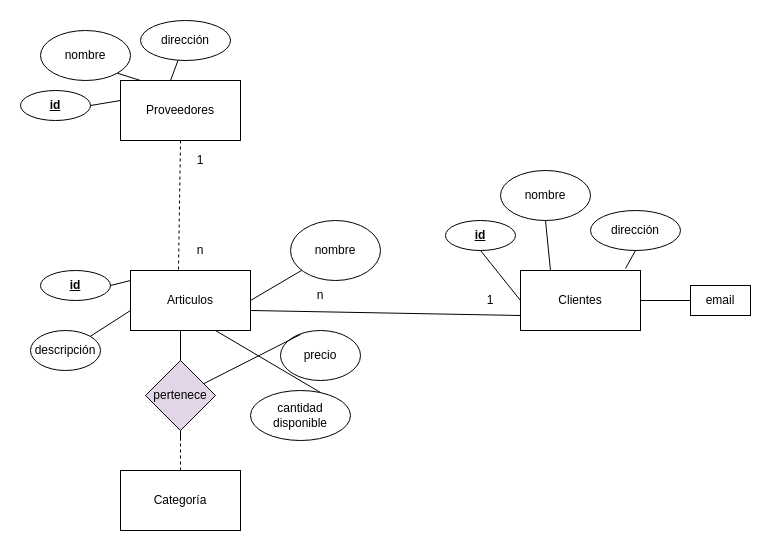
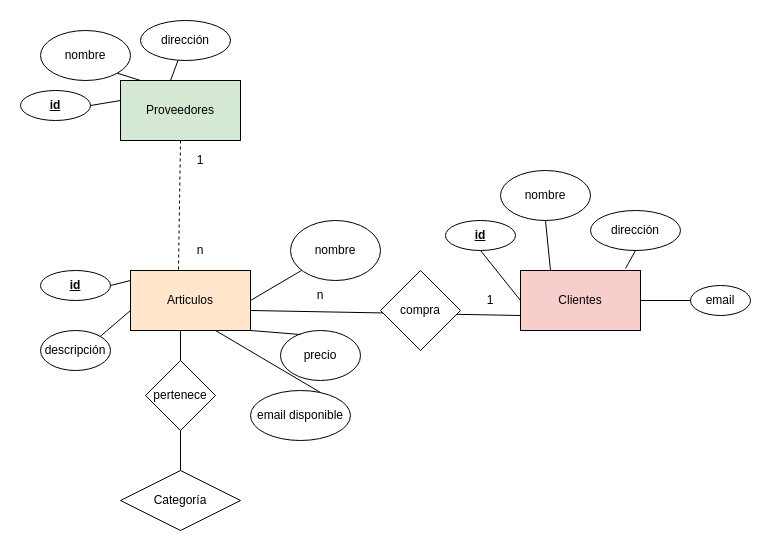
(181, 111) -> (181, 111)
(191, 301) -> (191, 301)
(581, 301) -> (581, 301)
(721, 301) -> (721, 301)
none -> (421, 311)
(66, 351) -> (76, 351)
(252, 359) -> (276, 333)
(181, 396) -> (181, 396)
(301, 416) -> (301, 416)
(181, 457) -> (181, 457)
(181, 501) -> (181, 501)
